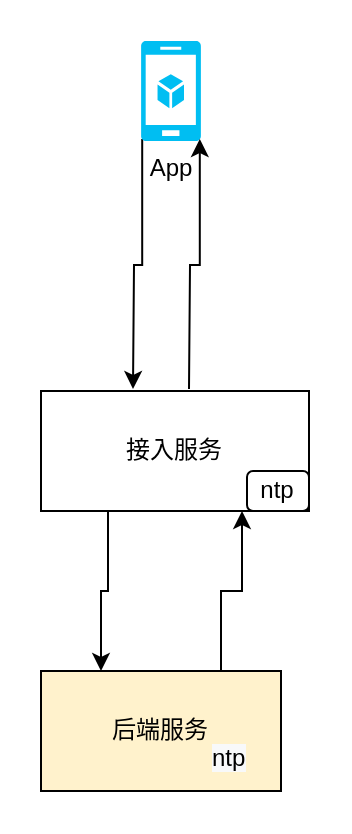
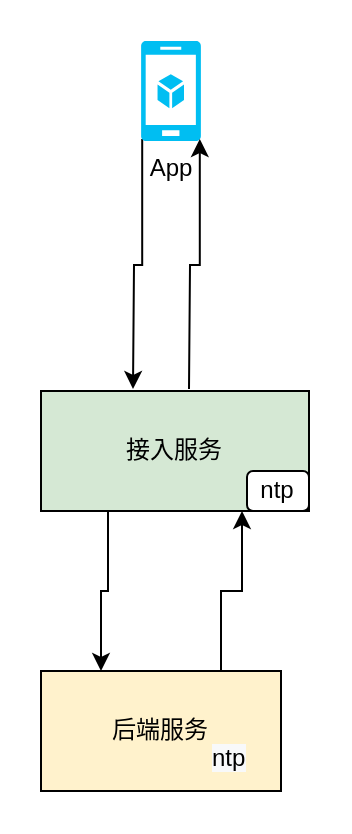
(175, 451) -> (175, 451)
